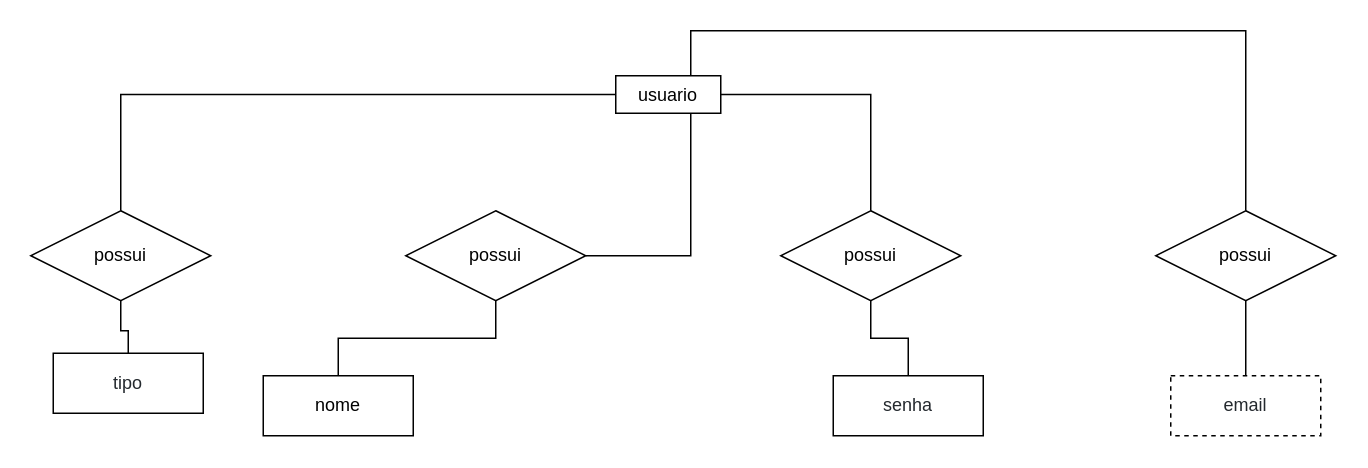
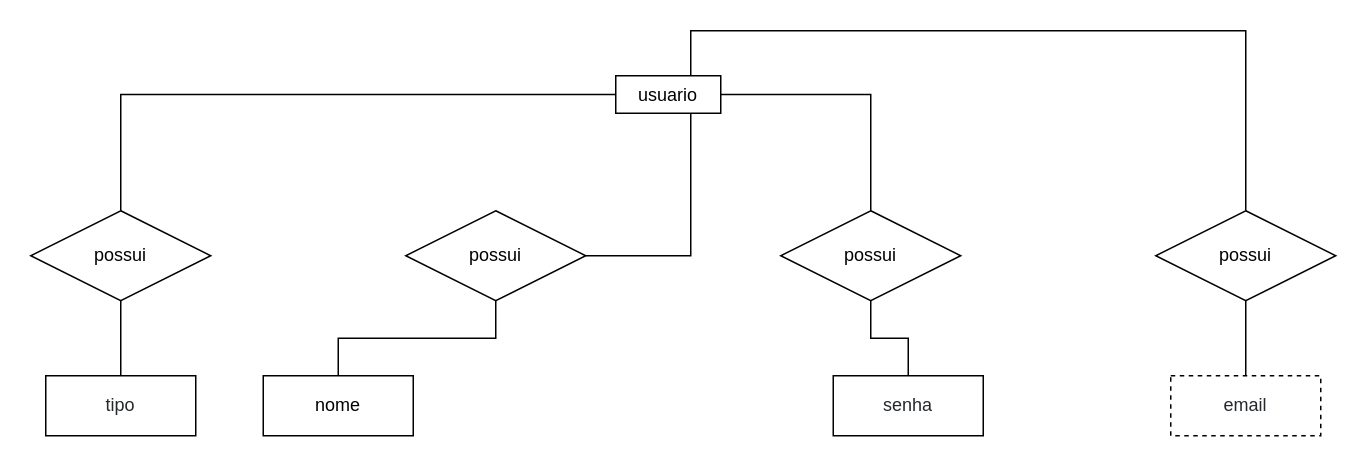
(128, 383) -> (121, 406)
